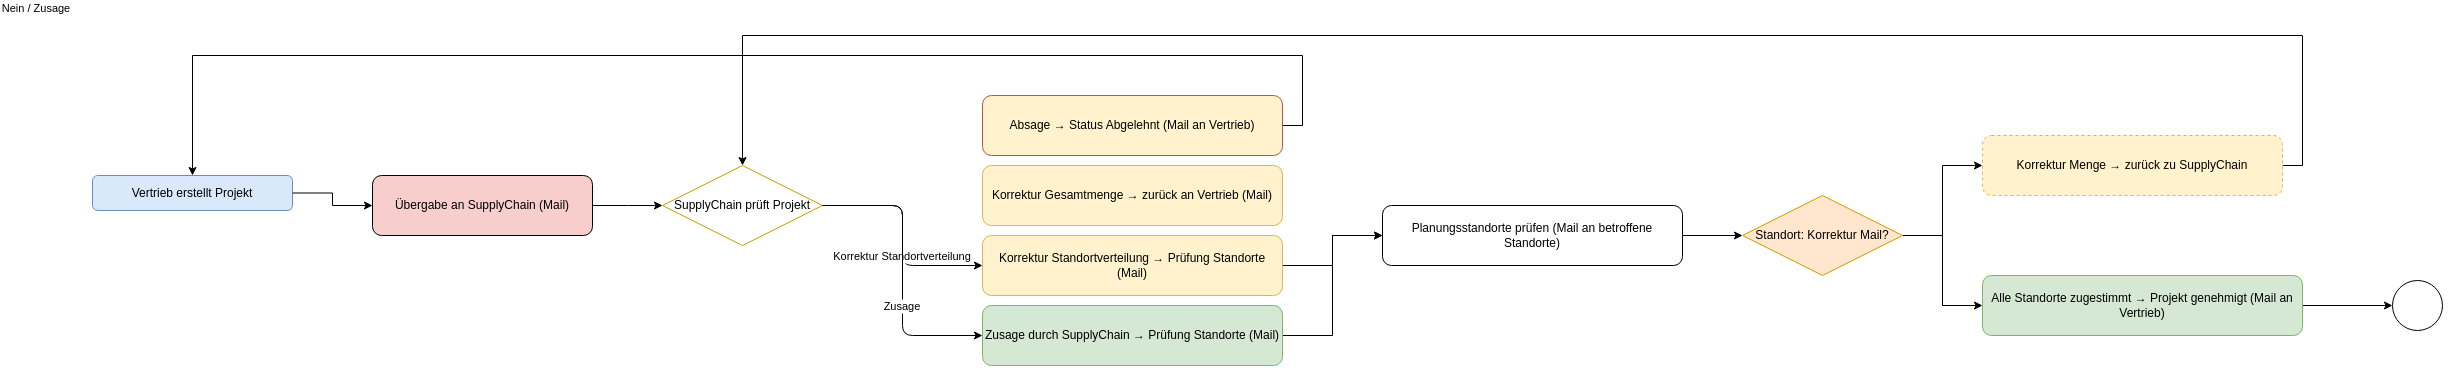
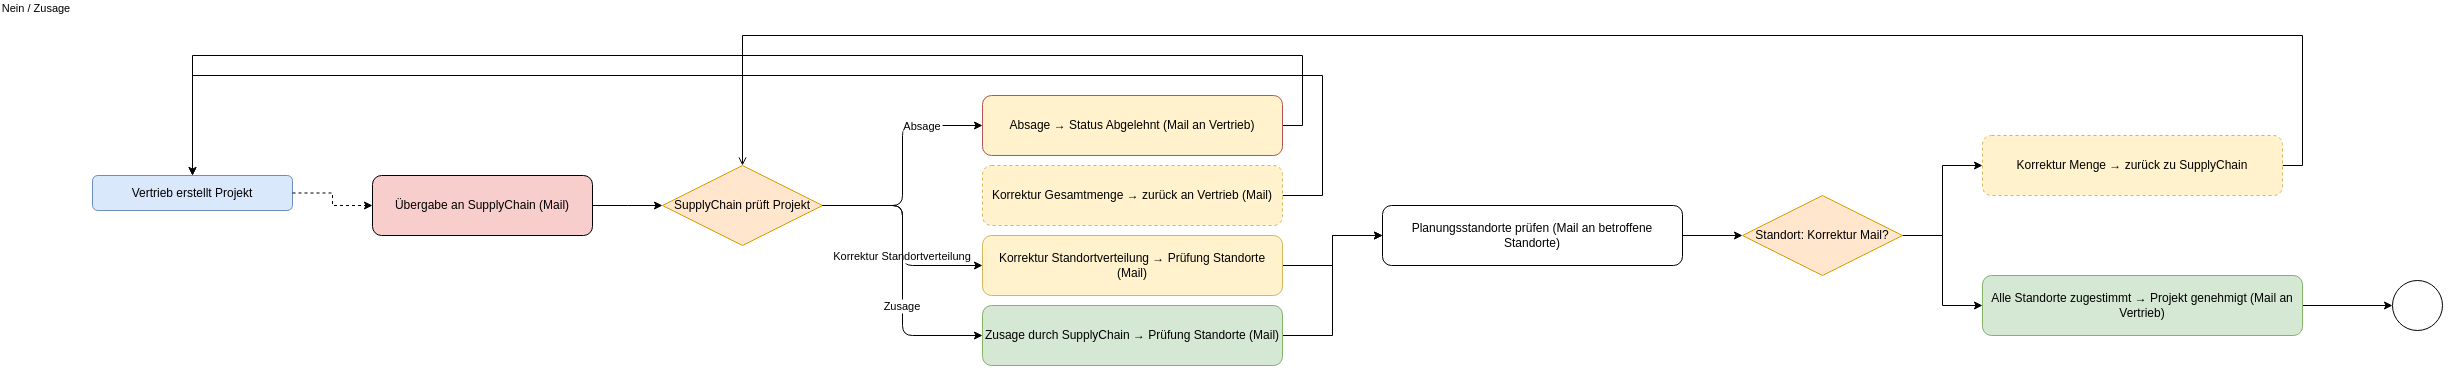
(193, 73) -> (193, 73)
none -> (839, 76)
none -> (903, 130)
(743, 157) -> (743, 159)
(333, 195) -> (333, 195)
(1133, 196) -> (1133, 196)
(743, 206) -> (743, 206)
